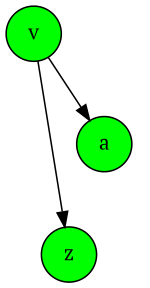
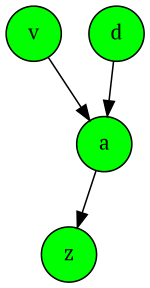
none -> (117, 34)
(50, 136) -> (89, 192)
